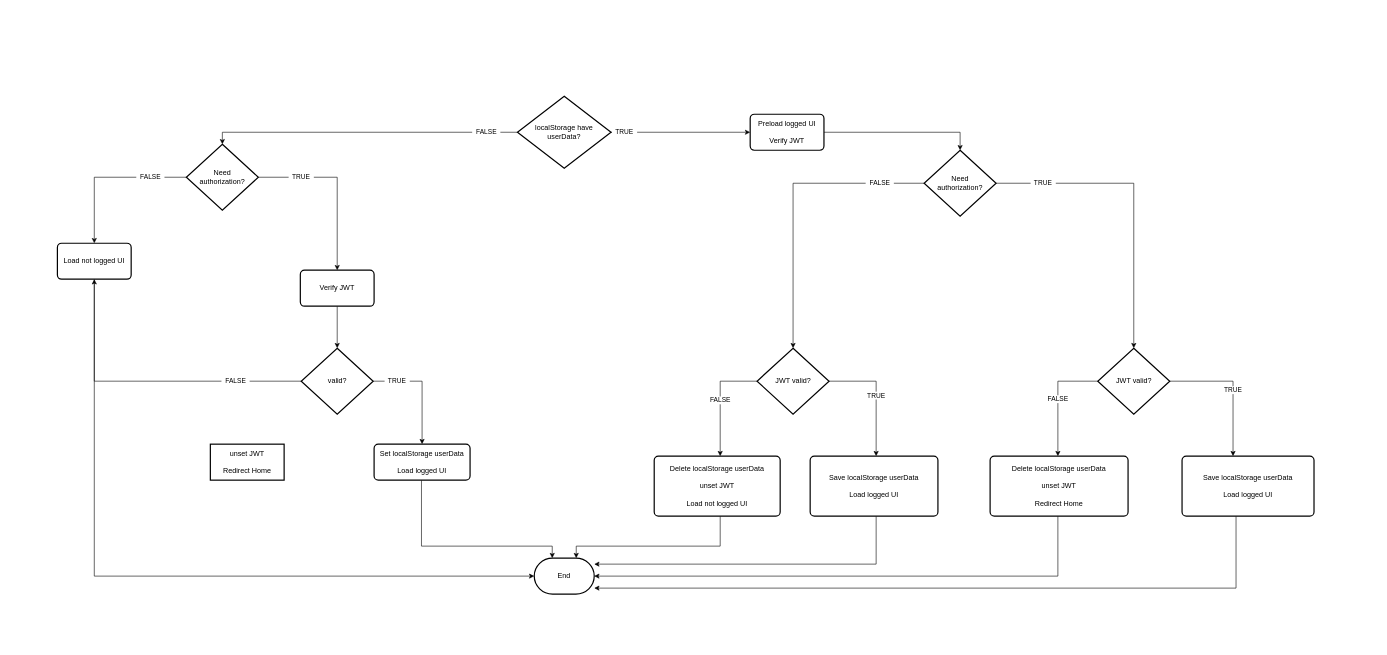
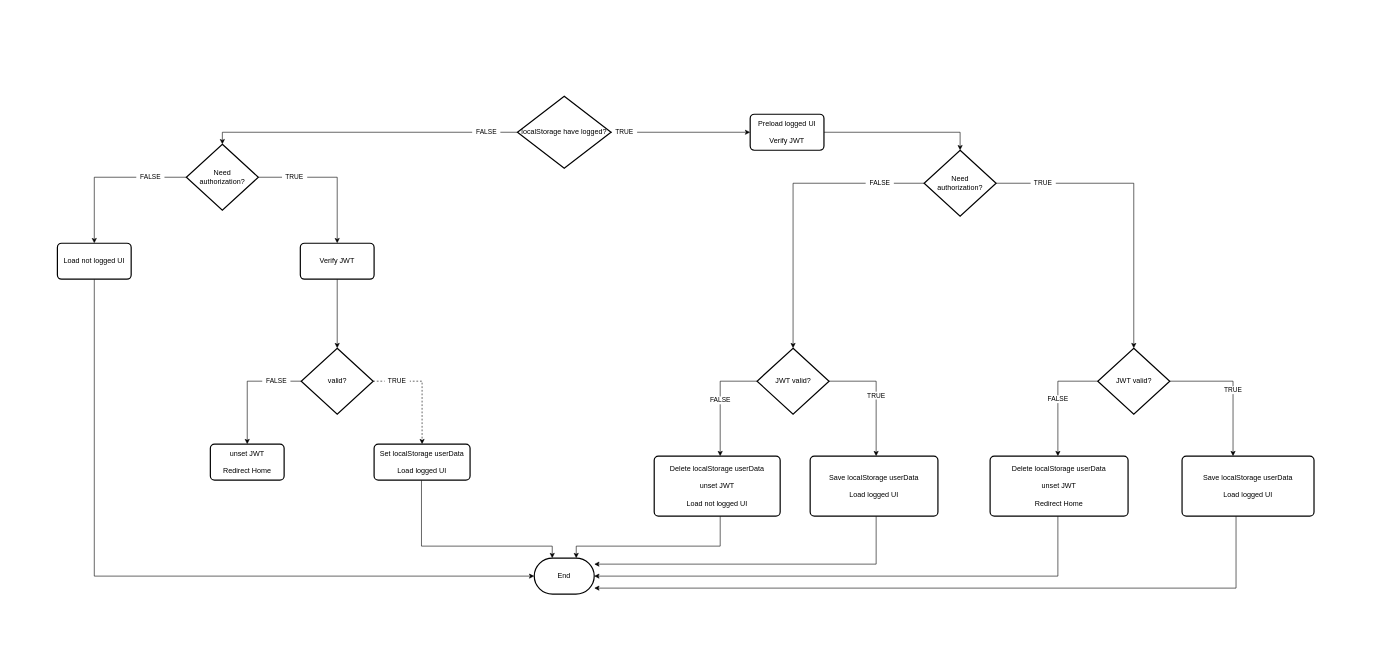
(564, 132) -> (564, 132)
(337, 288) -> (337, 261)
(237, 381) -> (278, 381)
(422, 404) -> (422, 404)
(247, 462) -> (247, 462)
